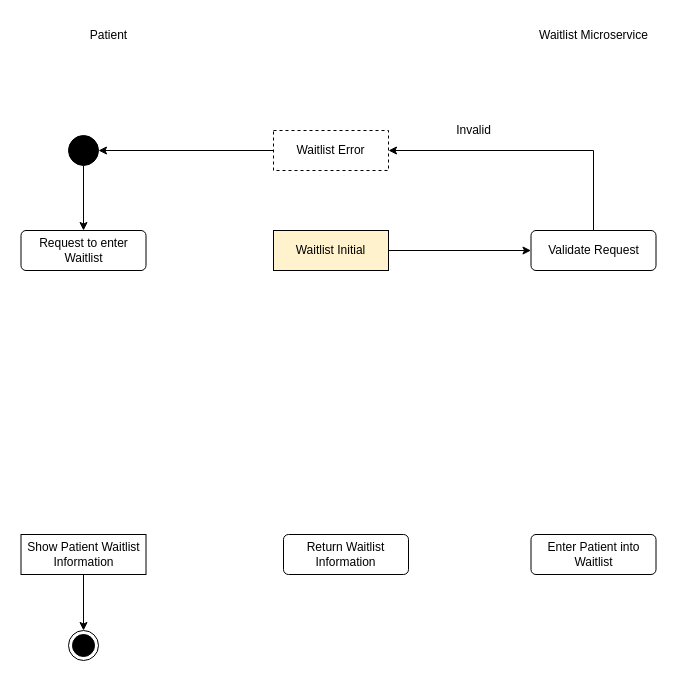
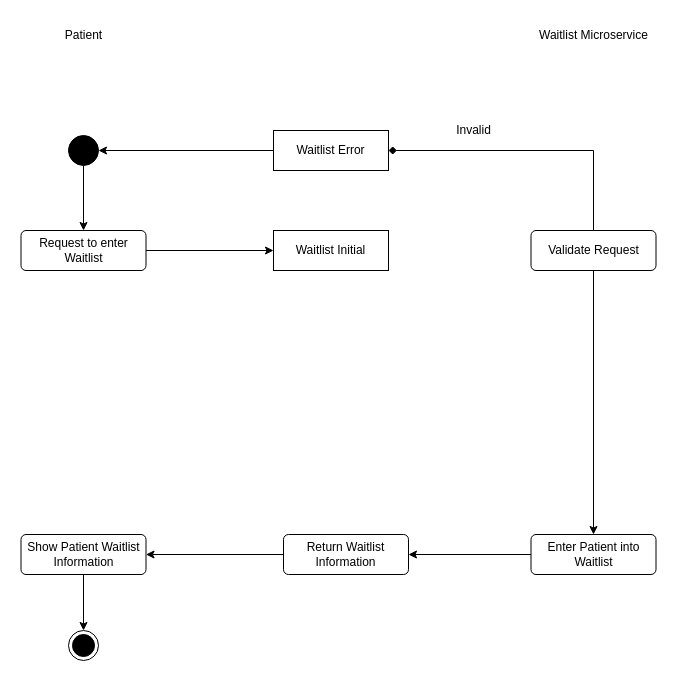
(109, 36) -> (84, 36)
(331, 151) -> (331, 151)
(396, 151) -> (397, 151)
none -> (206, 251)
(331, 251) -> (331, 251)
(457, 251) -> none
none -> (594, 399)
(84, 555) -> (84, 555)
none -> (218, 555)
none -> (473, 555)
